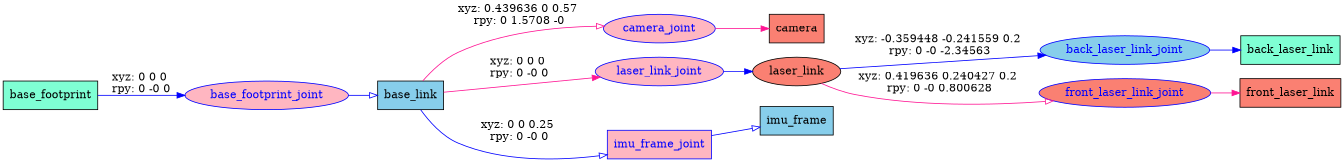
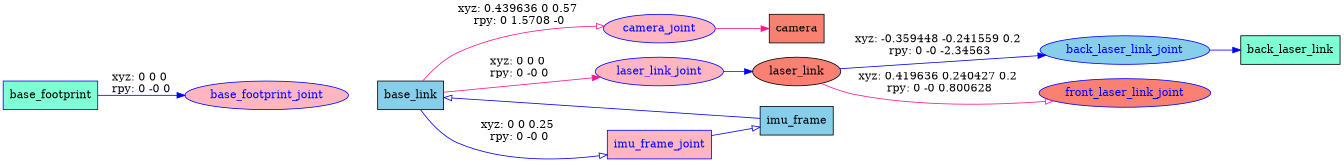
(1290, 93) -> none
(50, 95) -> (50, 95)
(359, 95) -> (606, 108)
